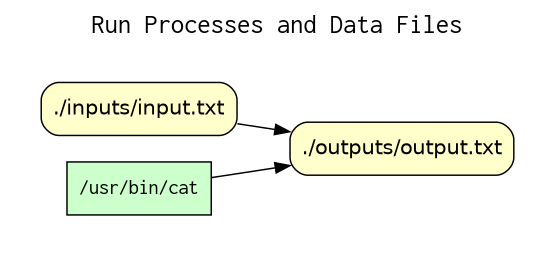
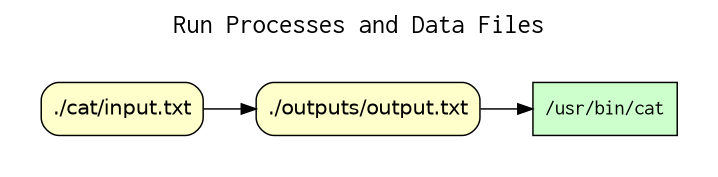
(139, 109) -> (122, 109)
(243, 173) -> (499, 109)
